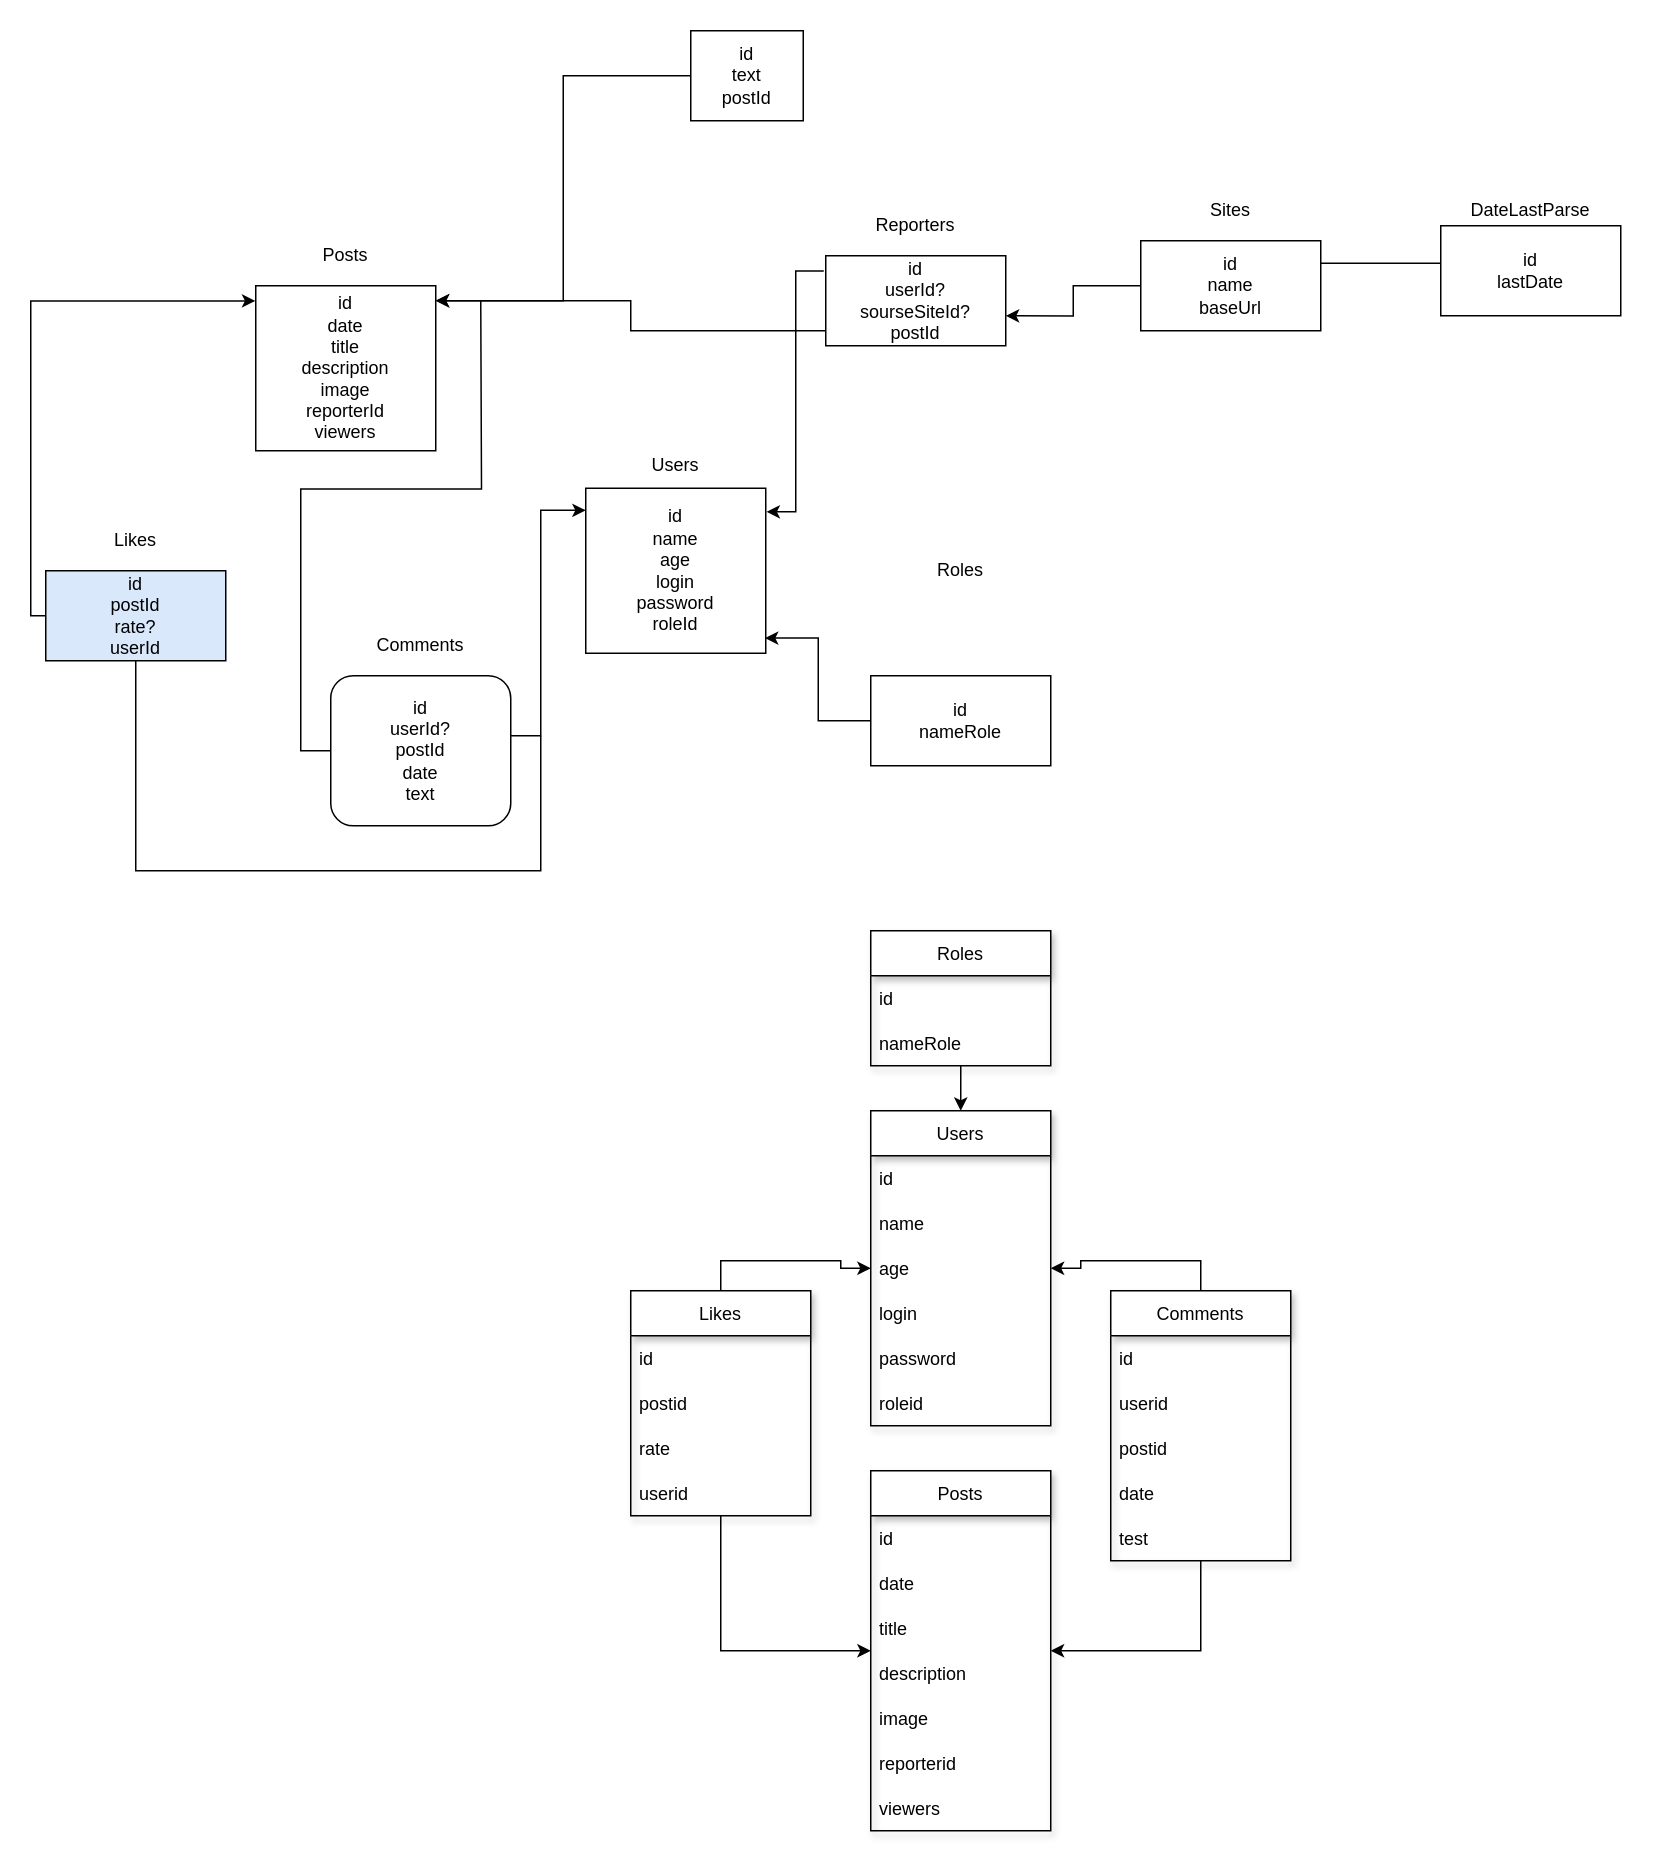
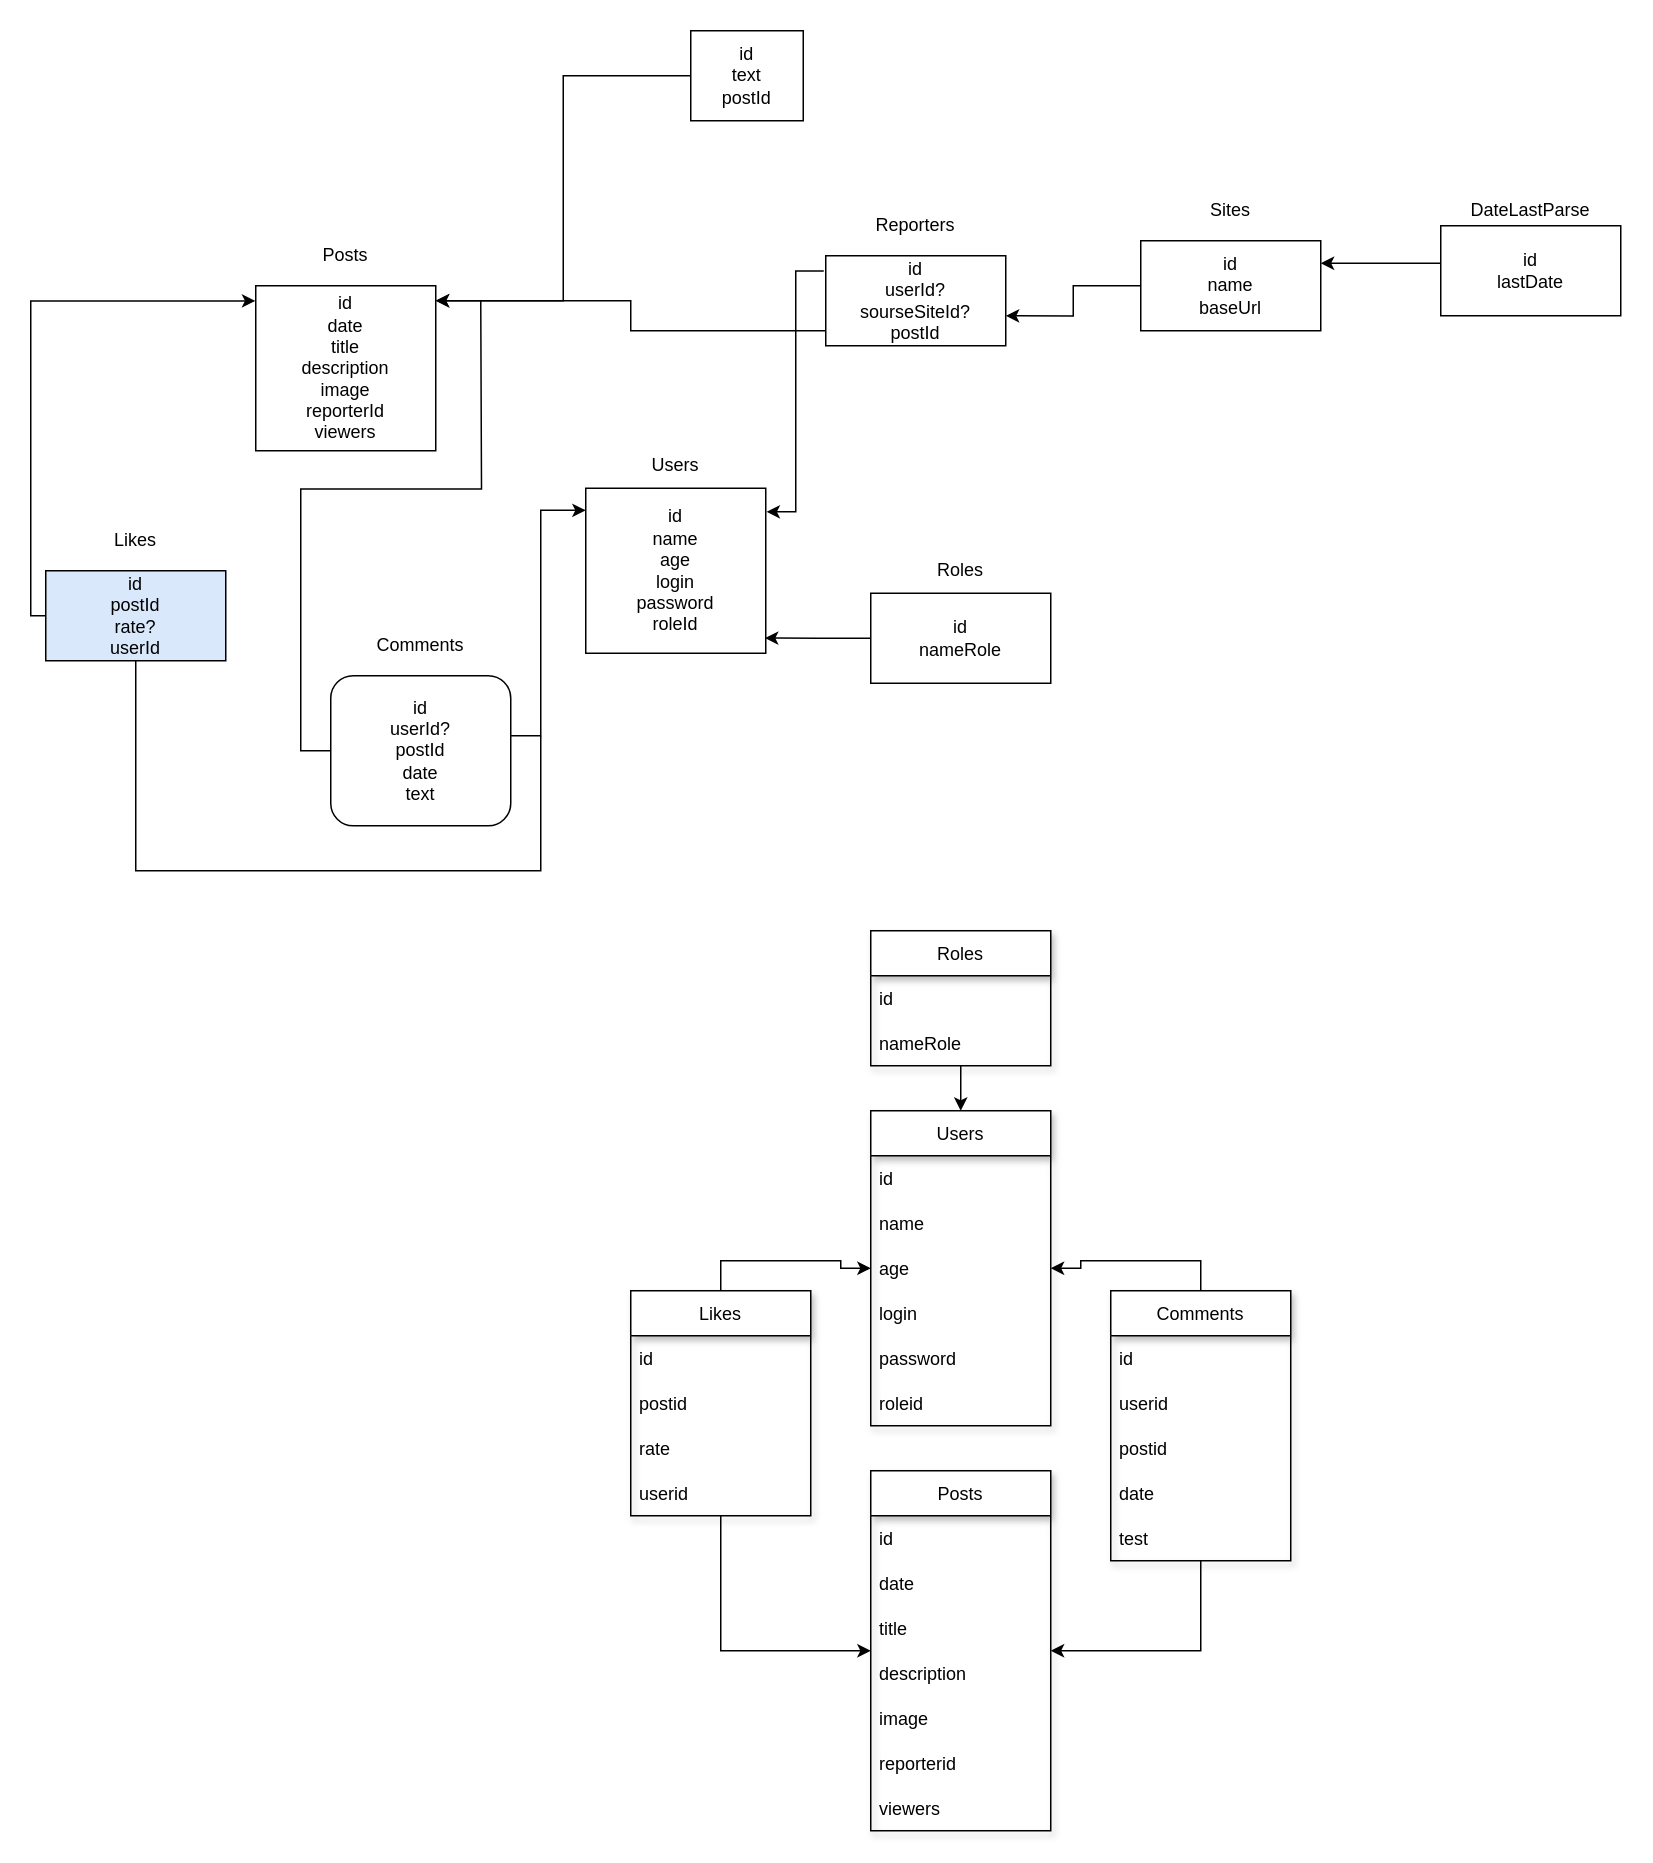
(1327, 263) -> (1332, 263)
(961, 721) -> (961, 638)
